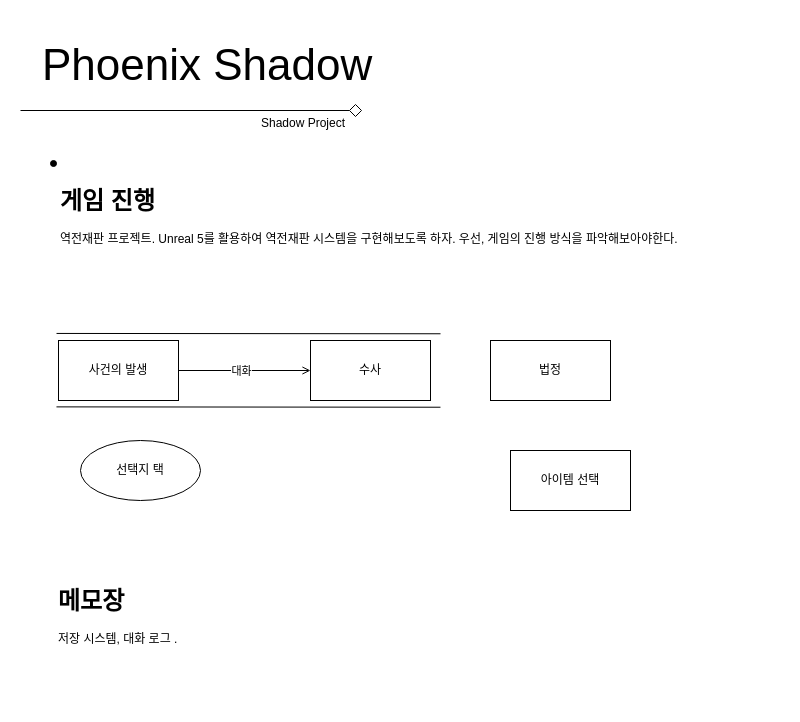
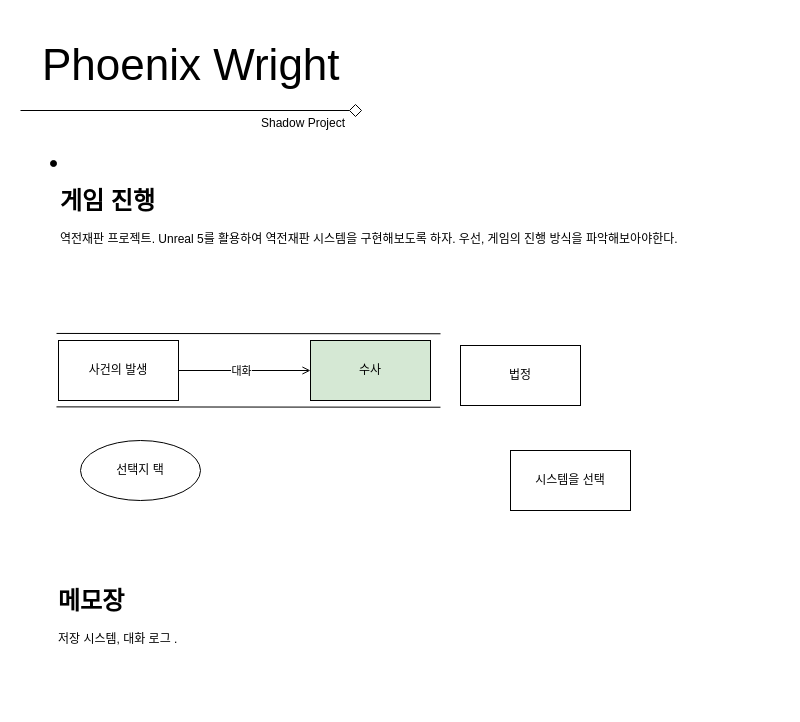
(174, 66) -> (170, 66)
(371, 371) -> (371, 371)
(551, 371) -> (521, 376)
(571, 481) -> (571, 481)
